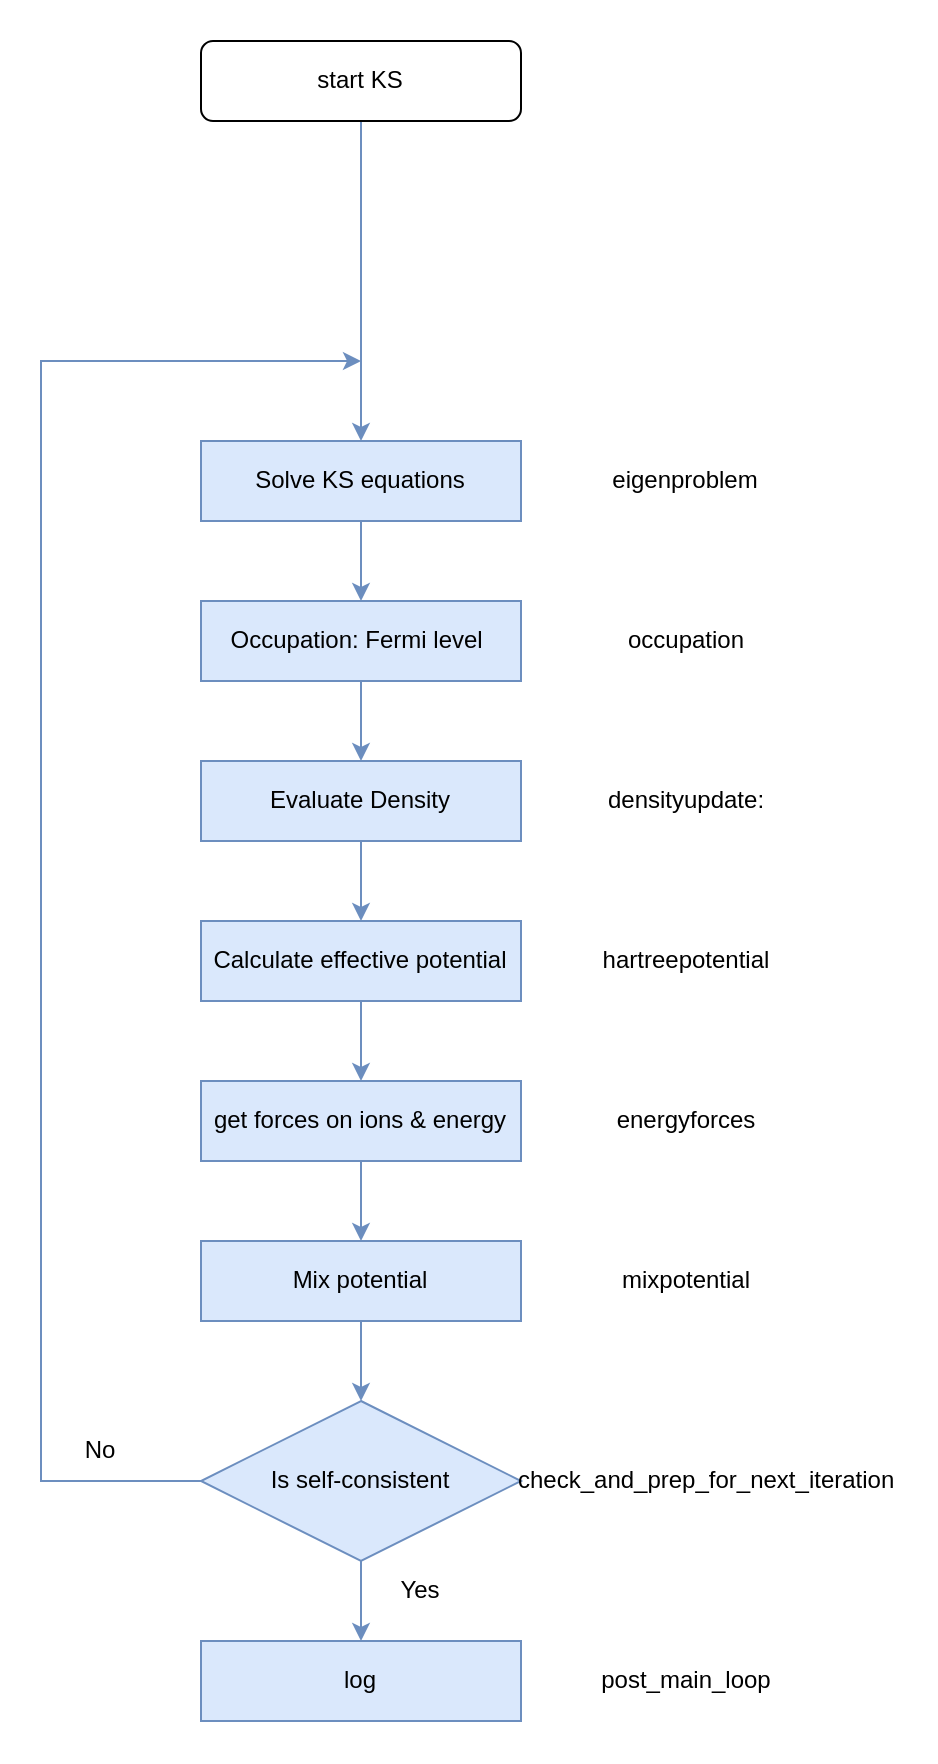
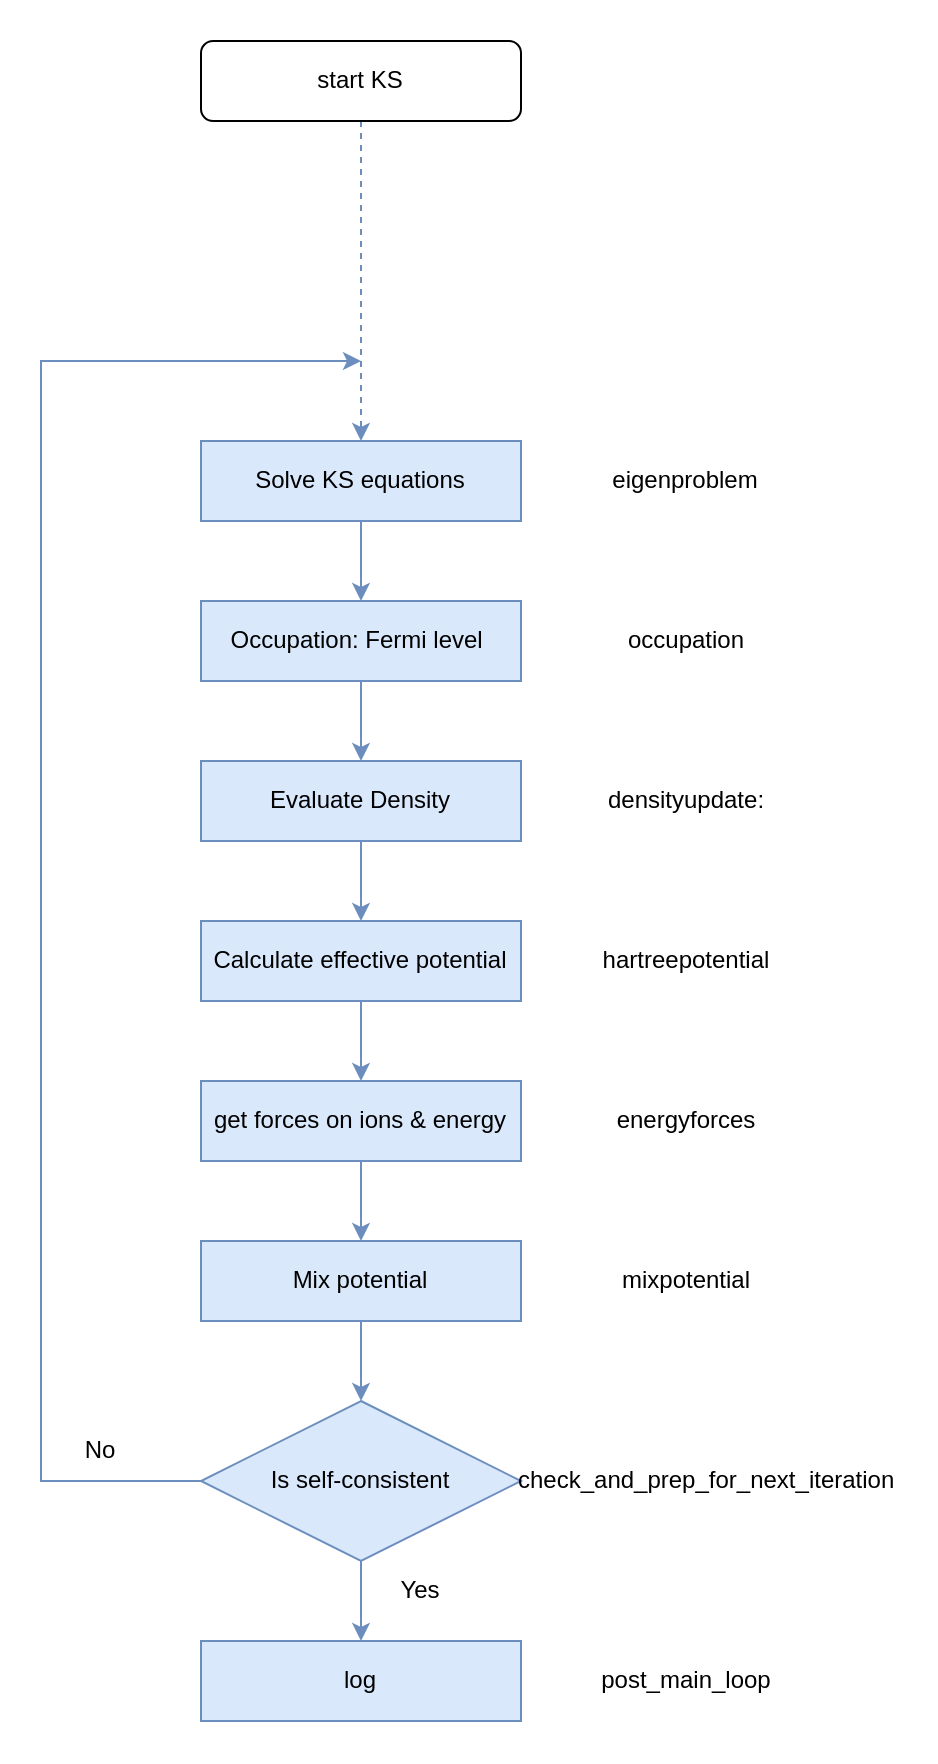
(361, 273) -> (361, 273)
